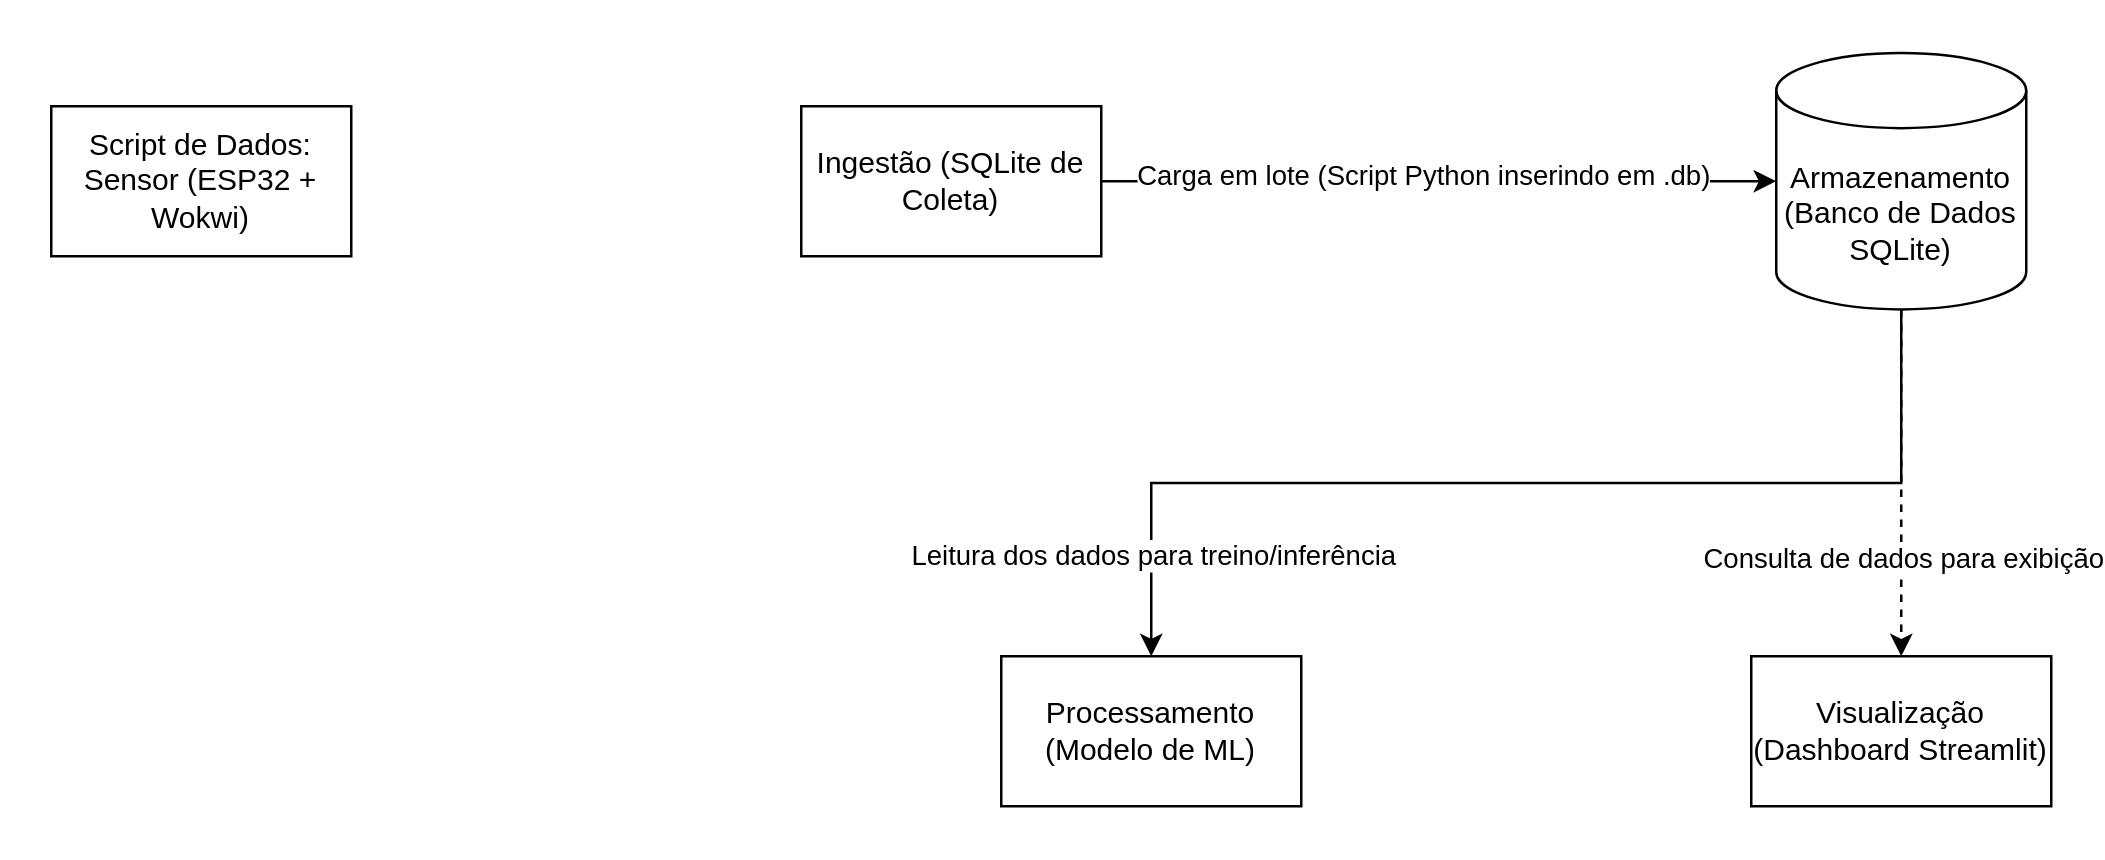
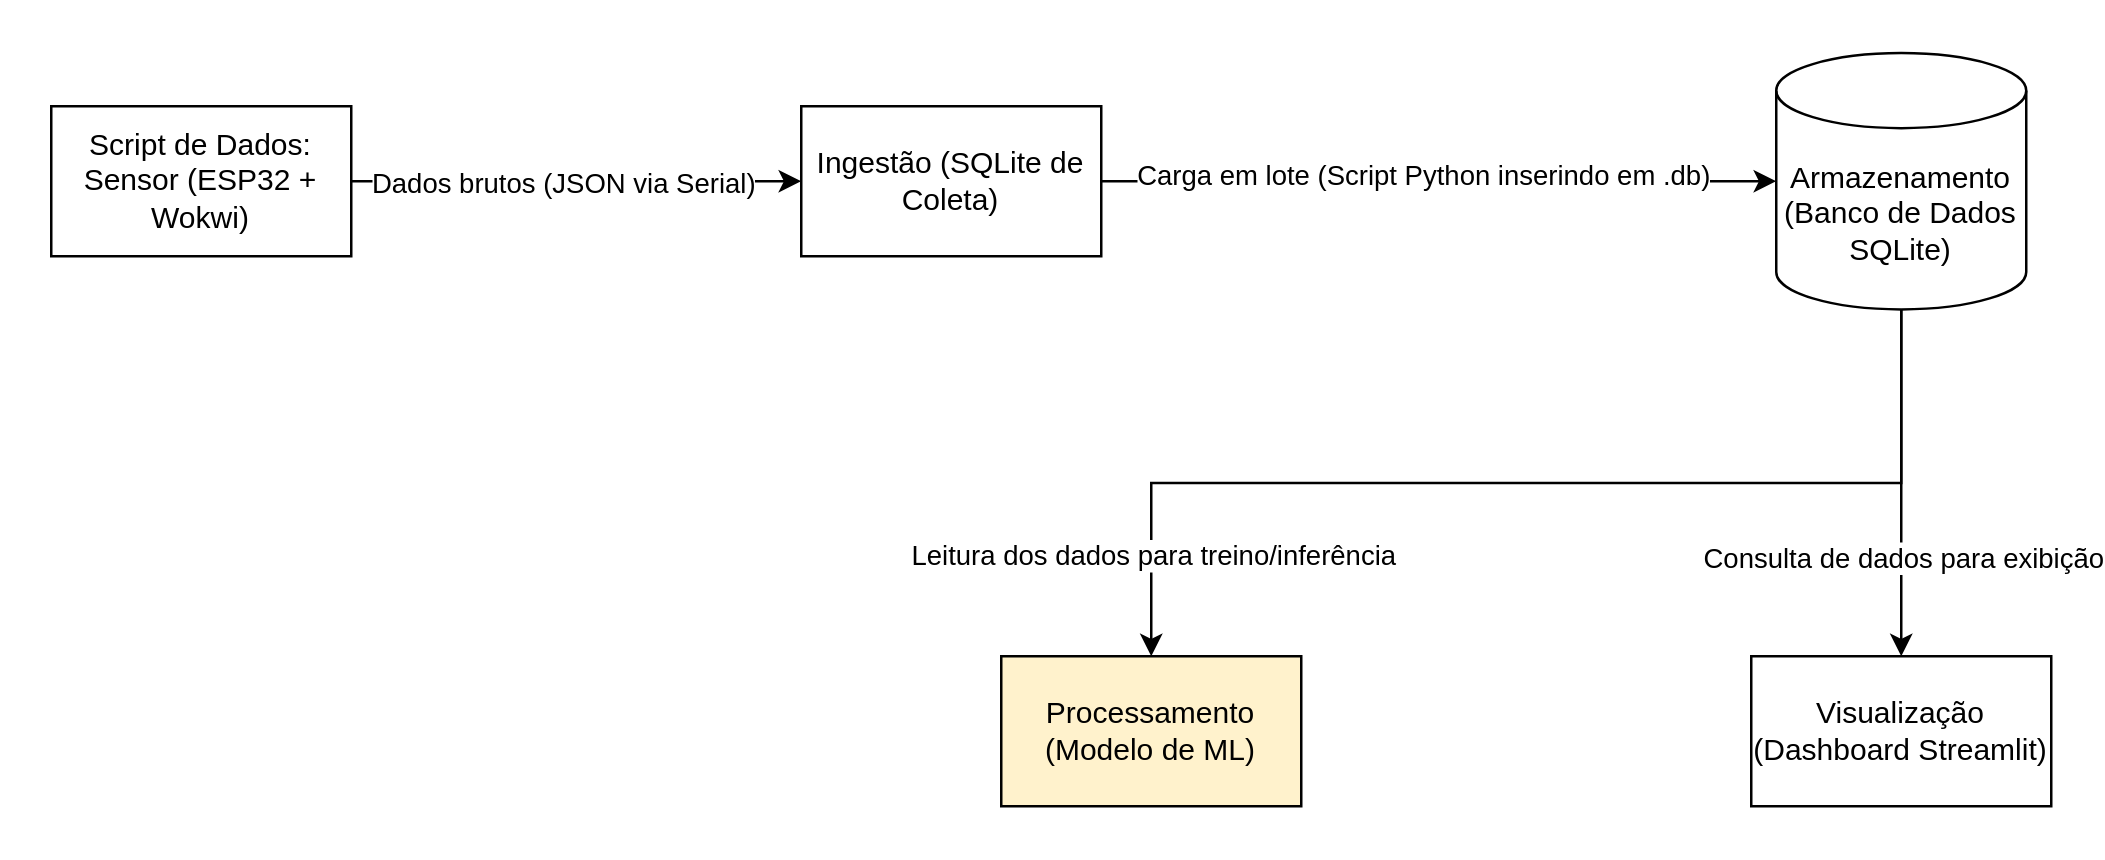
none -> (730, 181)
(1901, 606) -> (1901, 606)
(1151, 731) -> (1151, 731)
